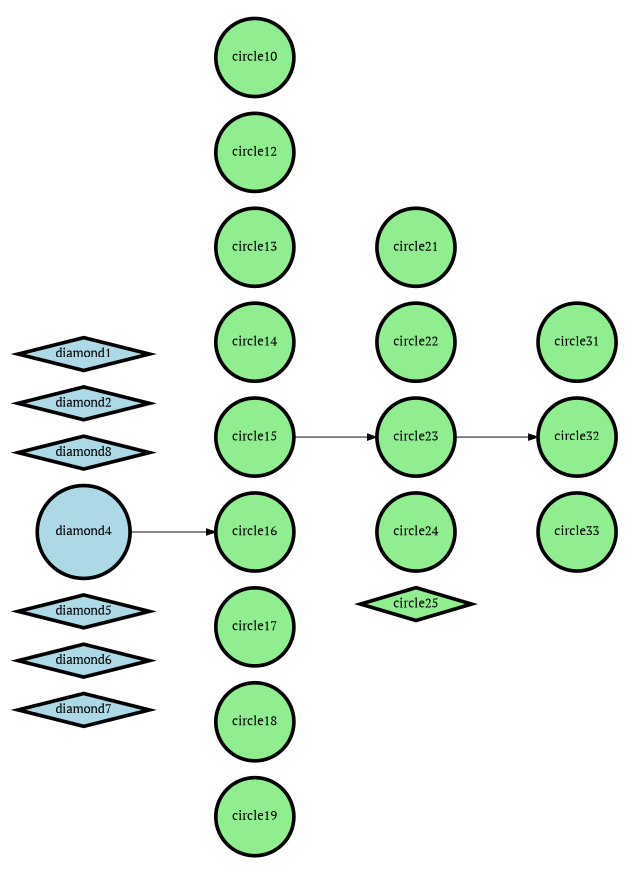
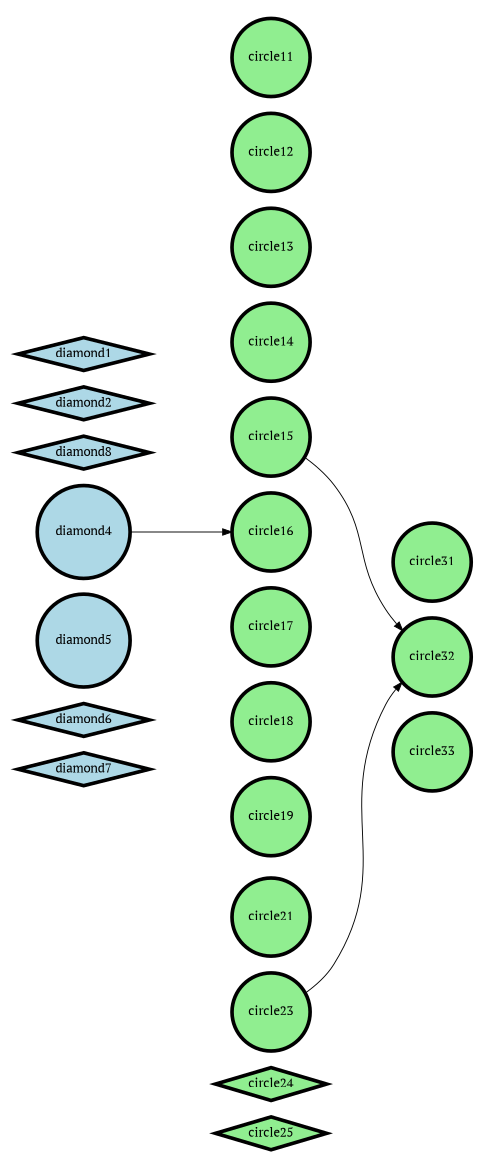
(255, 57) -> (271, 57)
(416, 342) -> none
(331, 437) -> (359, 536)
(416, 532) -> (271, 1084)
(84, 611) -> (84, 641)
